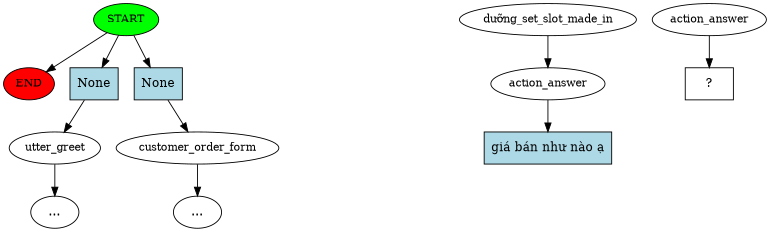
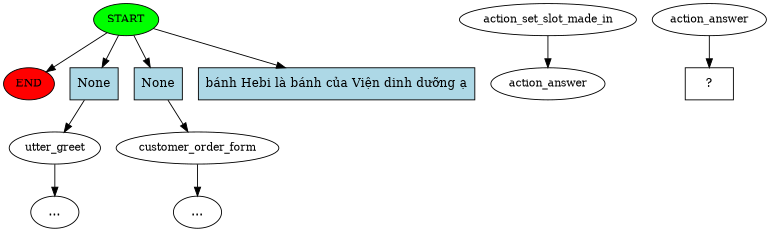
(548, 20) -> (548, 20)
none -> (337, 84)
(548, 148) -> none
